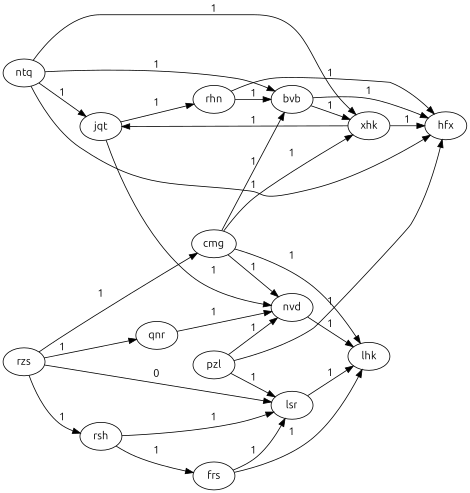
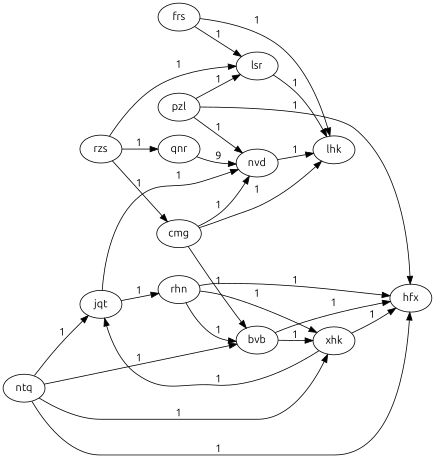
(280, 179) -> (256, 306)
(214, 312) -> (219, 156)
(157, 374) -> (179, 65)
(101, 436) -> none
